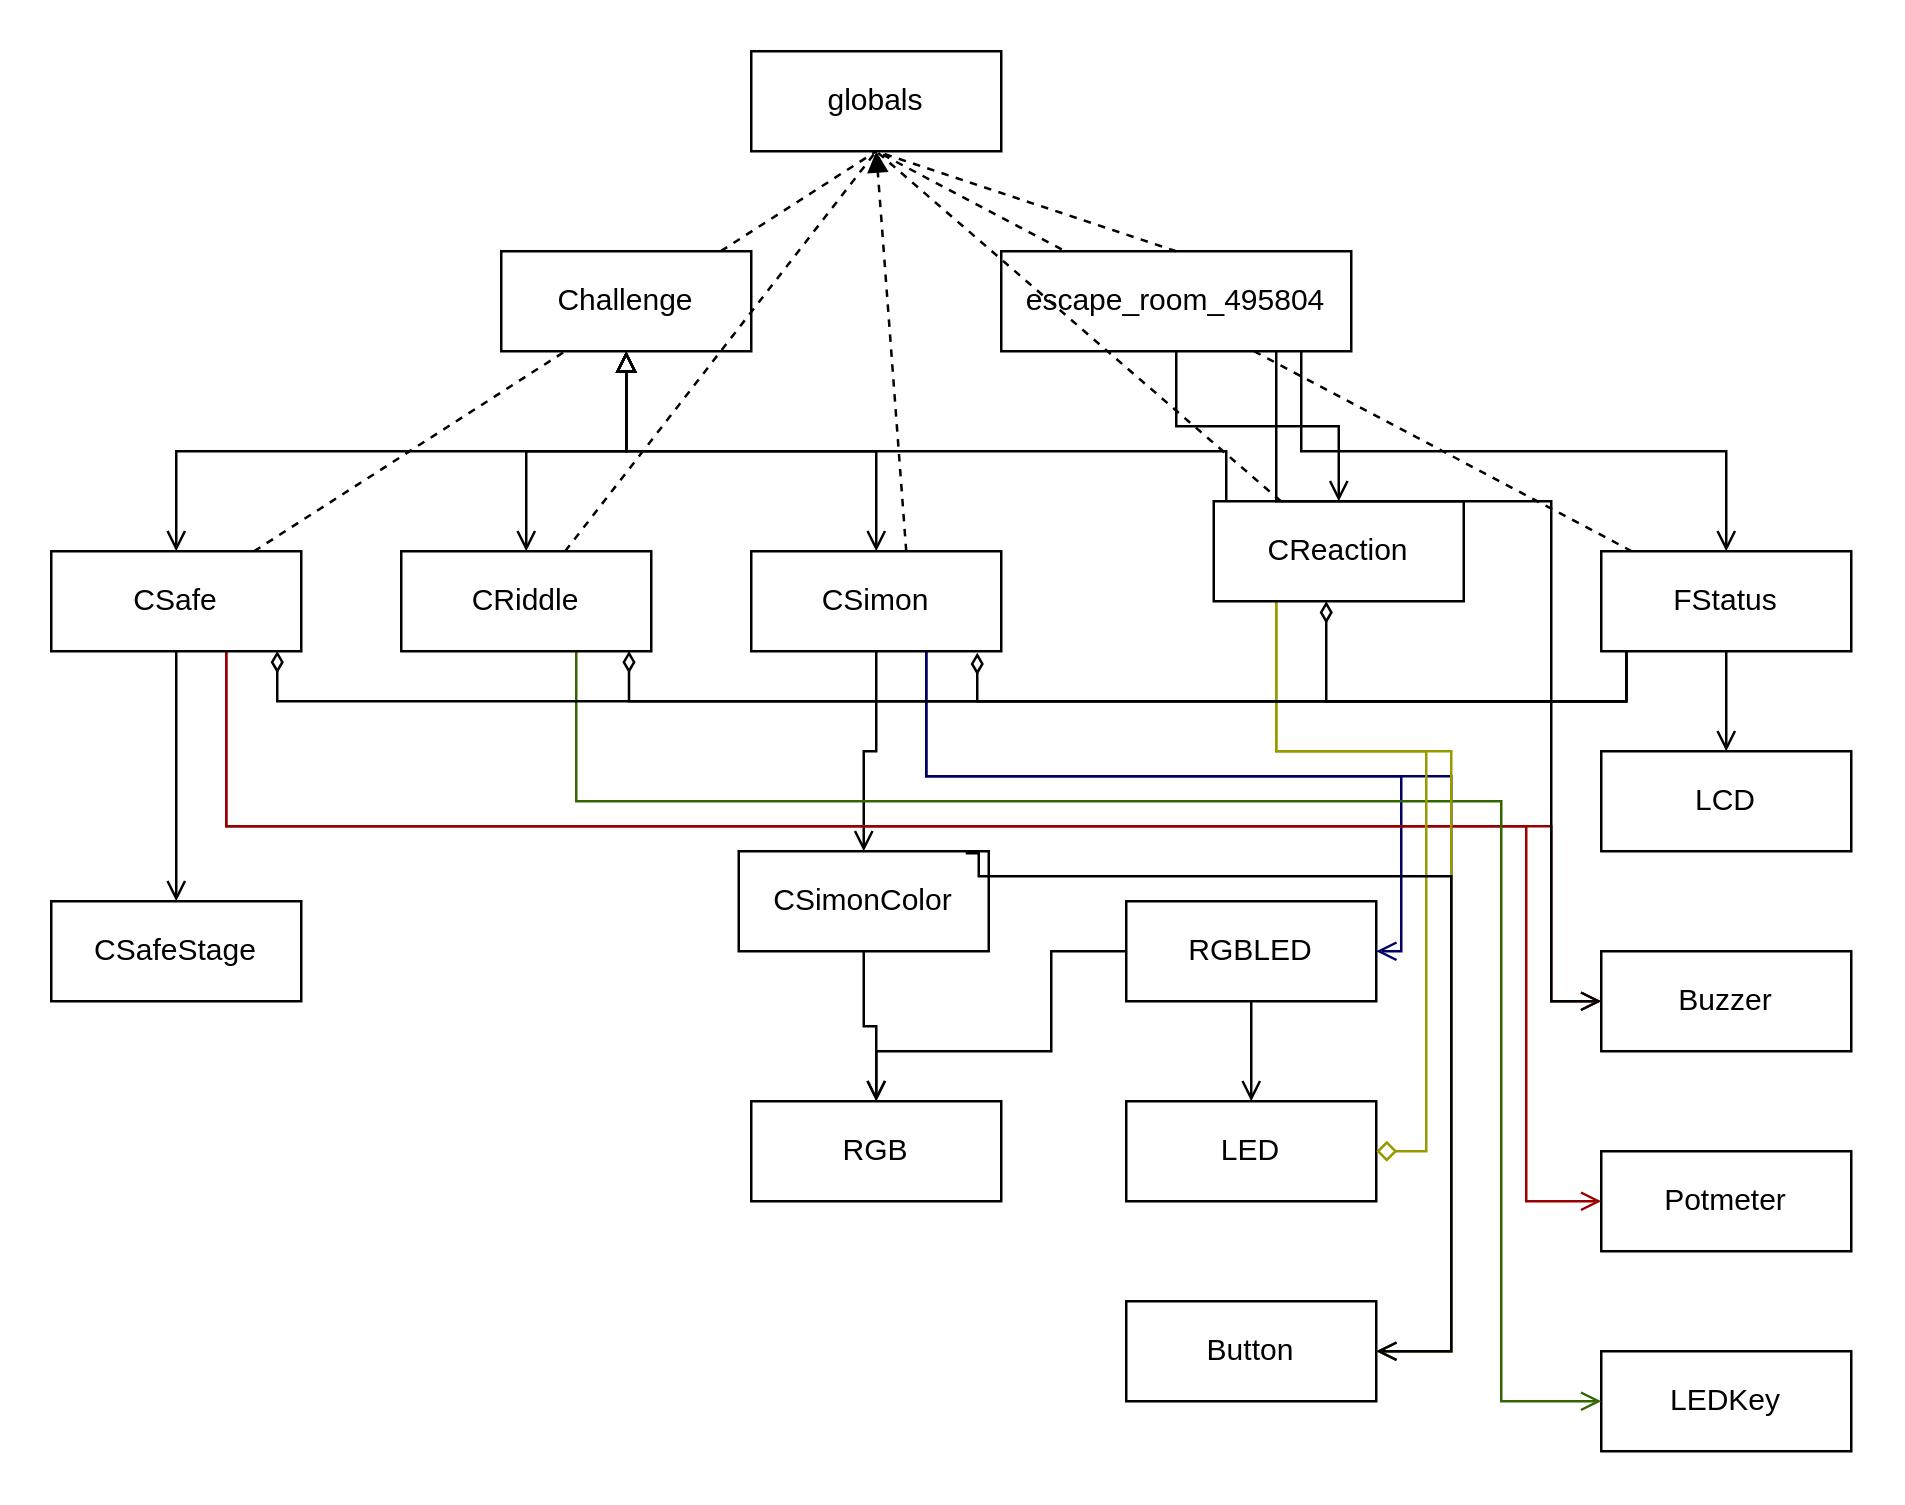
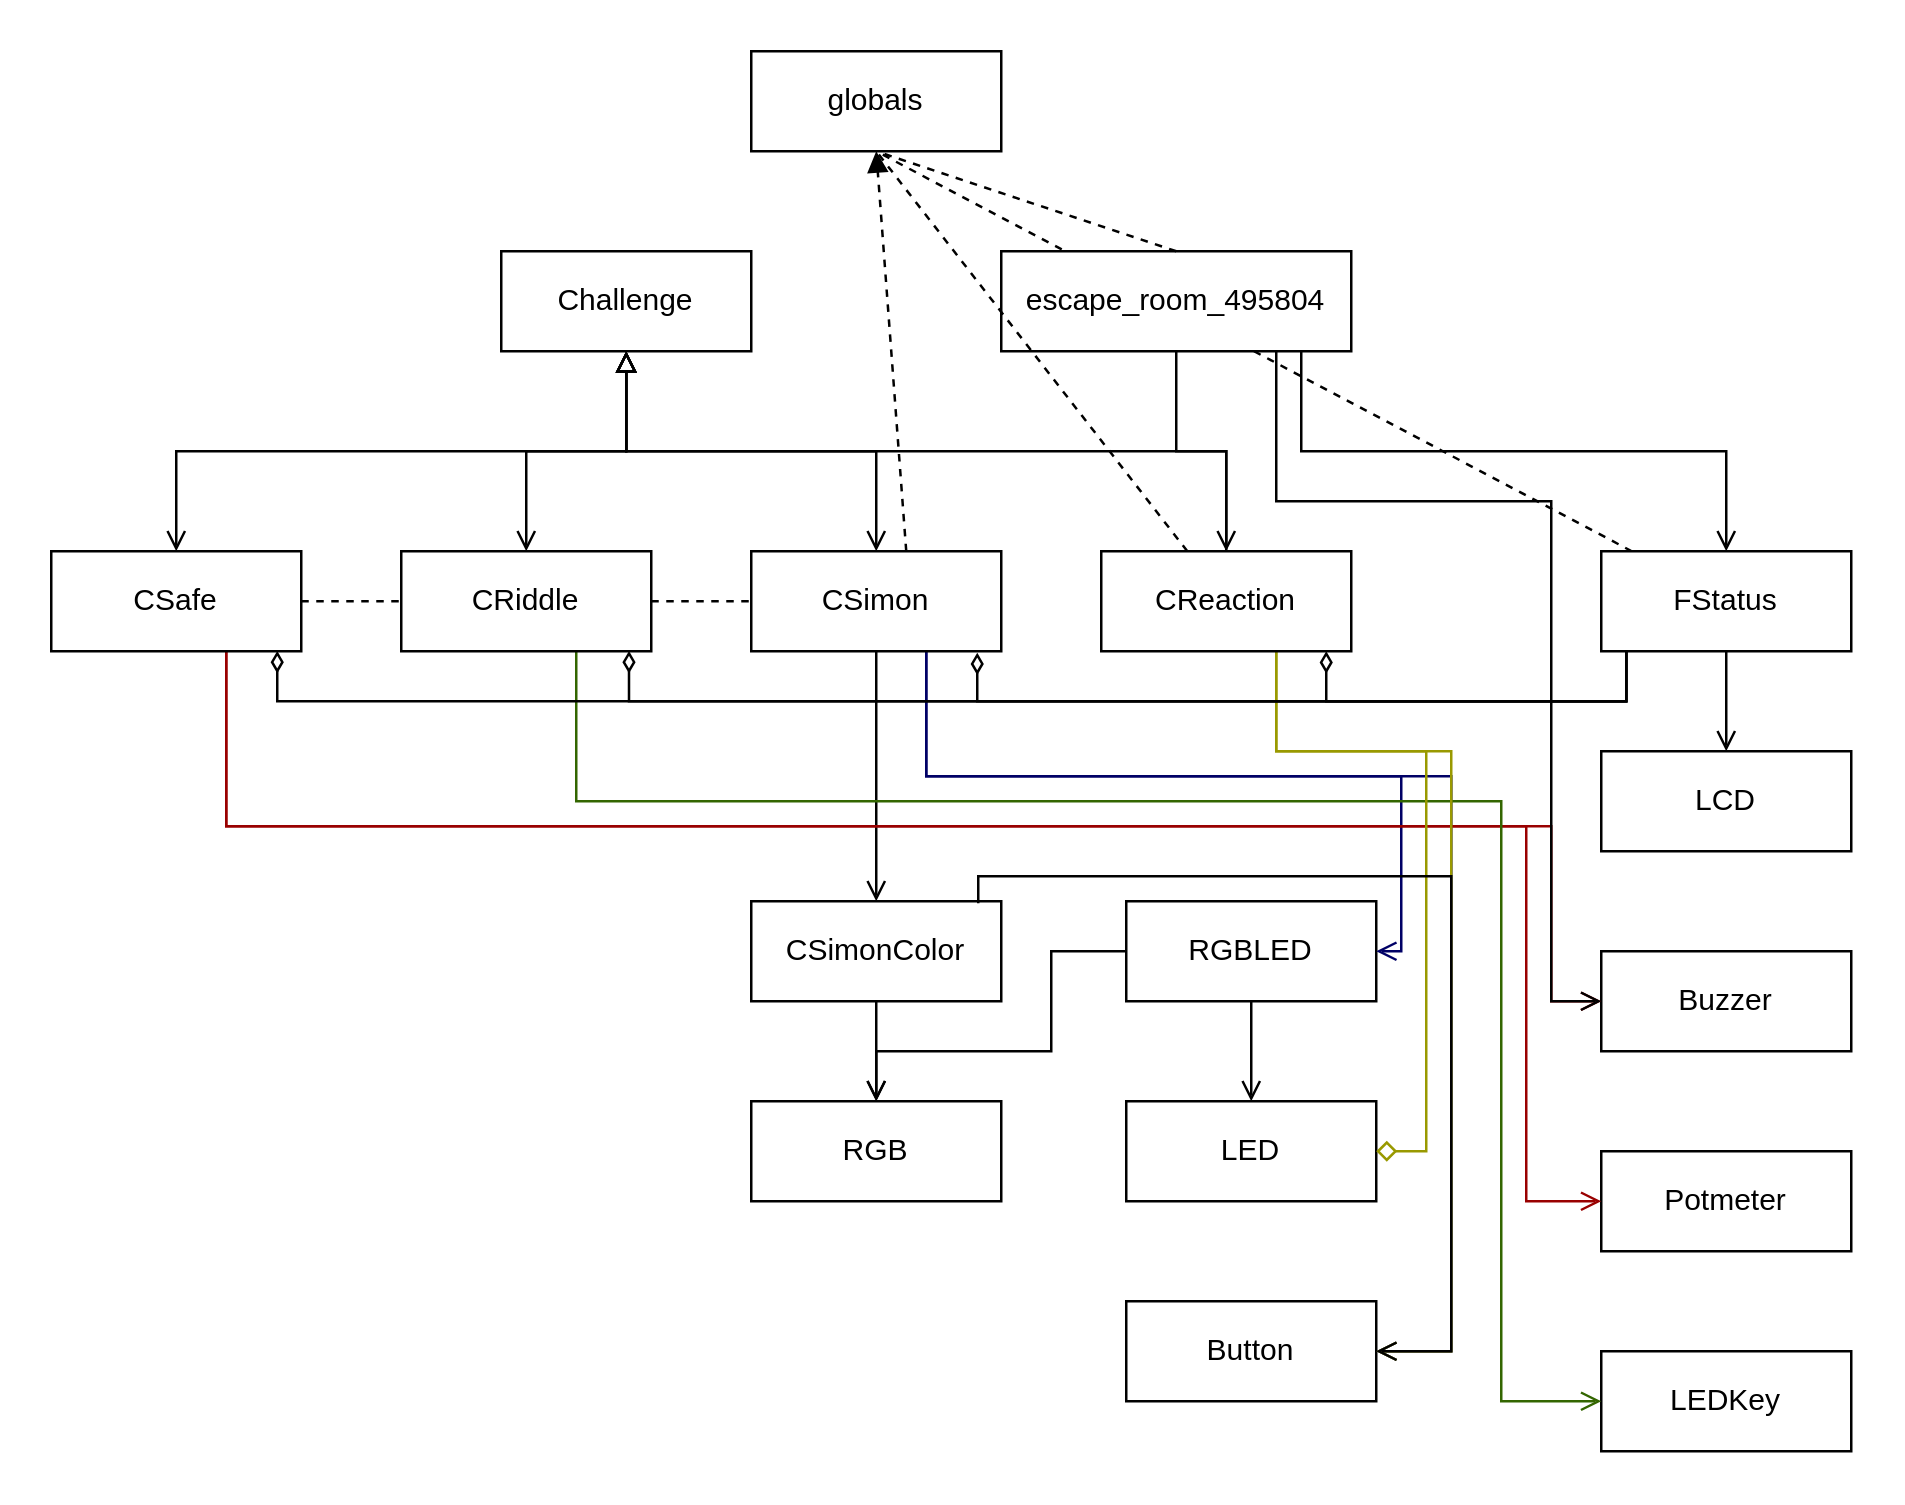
(758, 304) -> (700, 601)
(489, 400) -> (350, 601)
(1339, 551) -> (1226, 601)
(176, 773) -> none
(864, 901) -> (876, 951)
(176, 951) -> none
